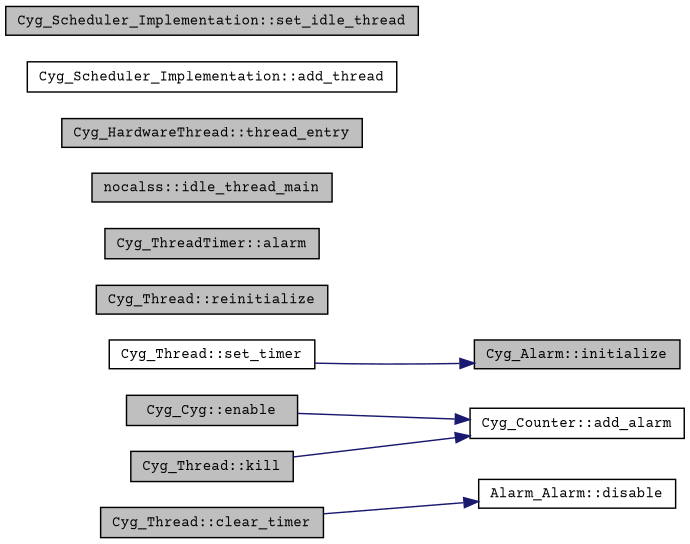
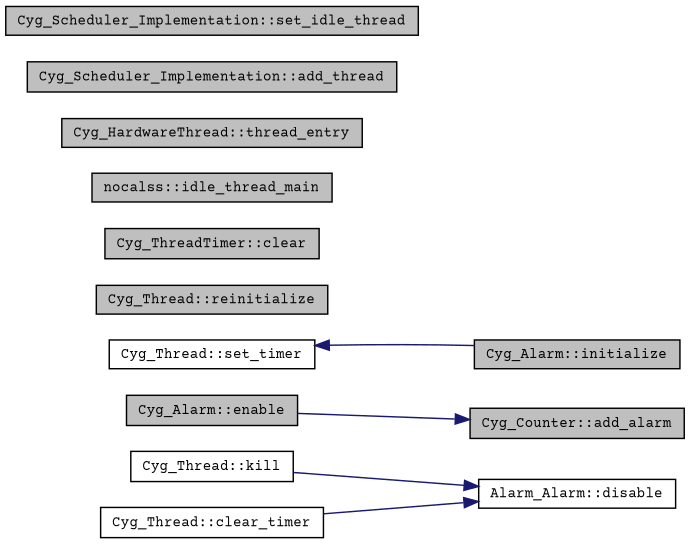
(212, 77) -> (212, 77)
(212, 244) -> (212, 244)
(387, 364) -> (402, 345)
(212, 410) -> (212, 410)
(577, 423) -> (577, 423)
(374, 447) -> (379, 479)
(212, 466) -> (212, 466)
(212, 523) -> (212, 523)
